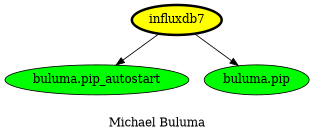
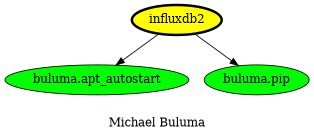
(177, 20) -> (177, 20)
(97, 80) -> (97, 80)
